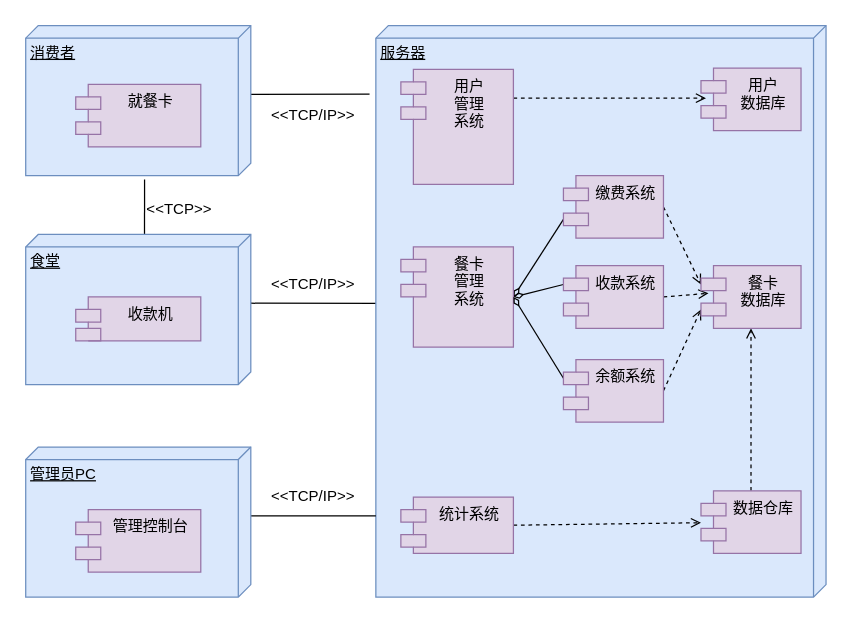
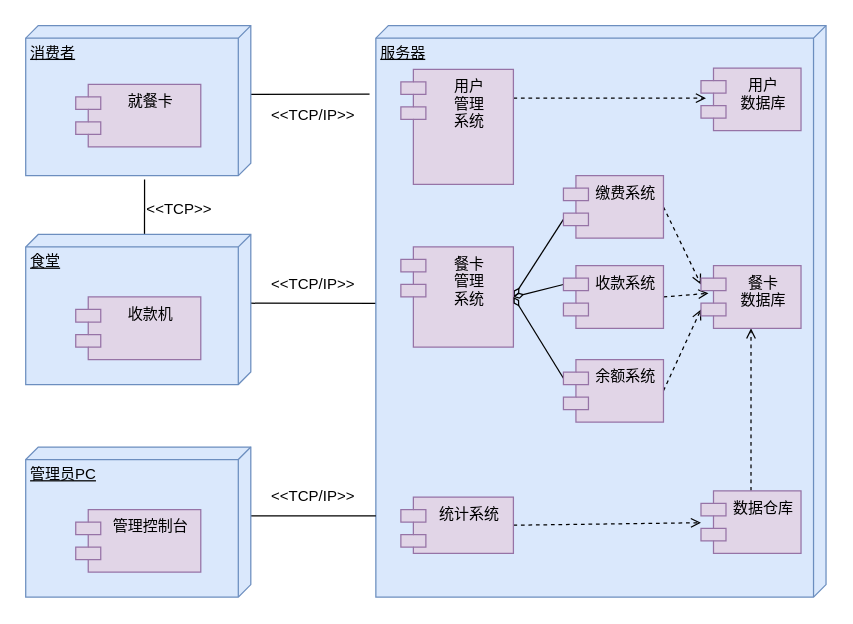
(138, 319) -> (138, 328)
